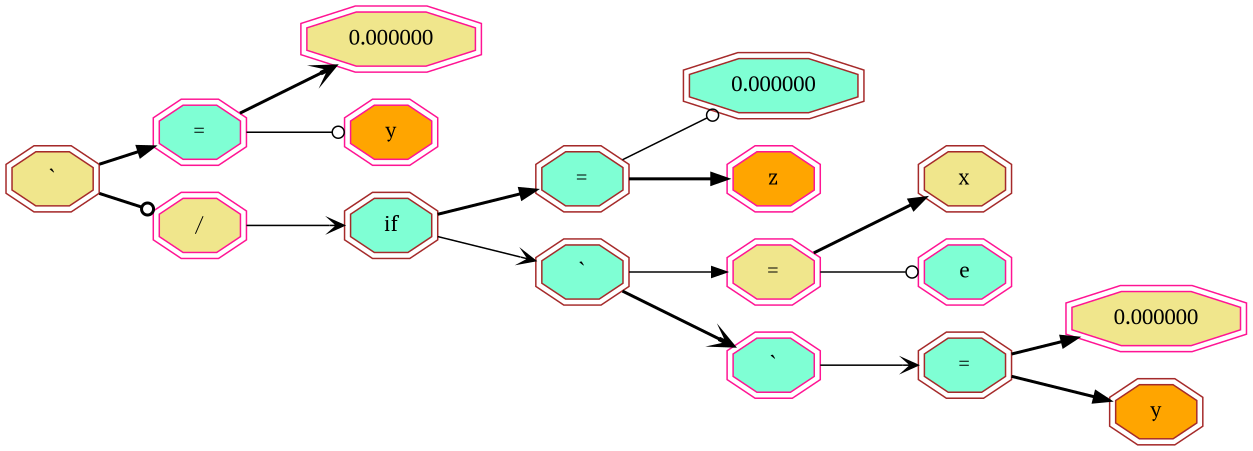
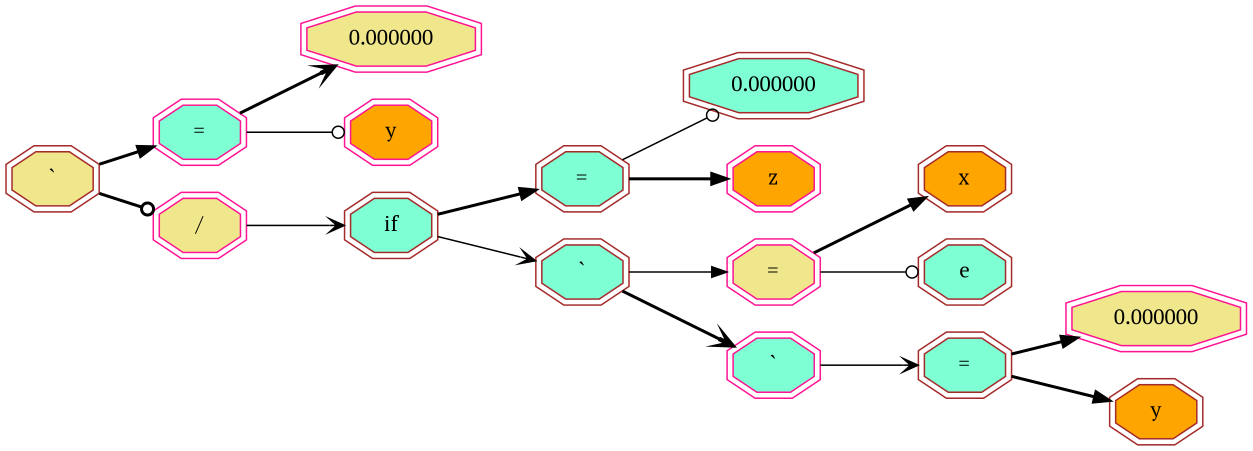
(965, 179) -> (965, 179)
(965, 272) -> (965, 272)
